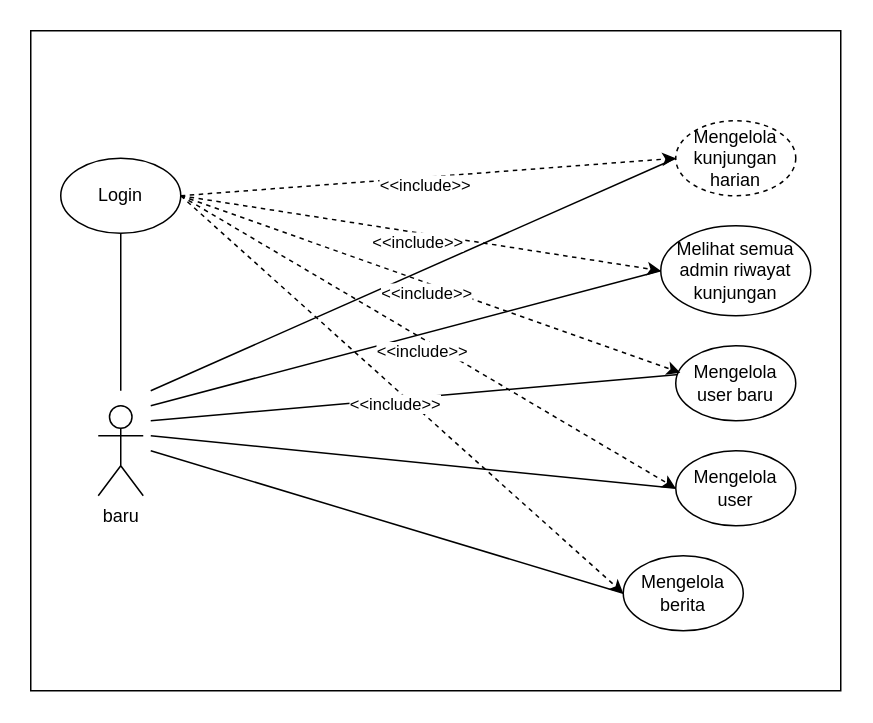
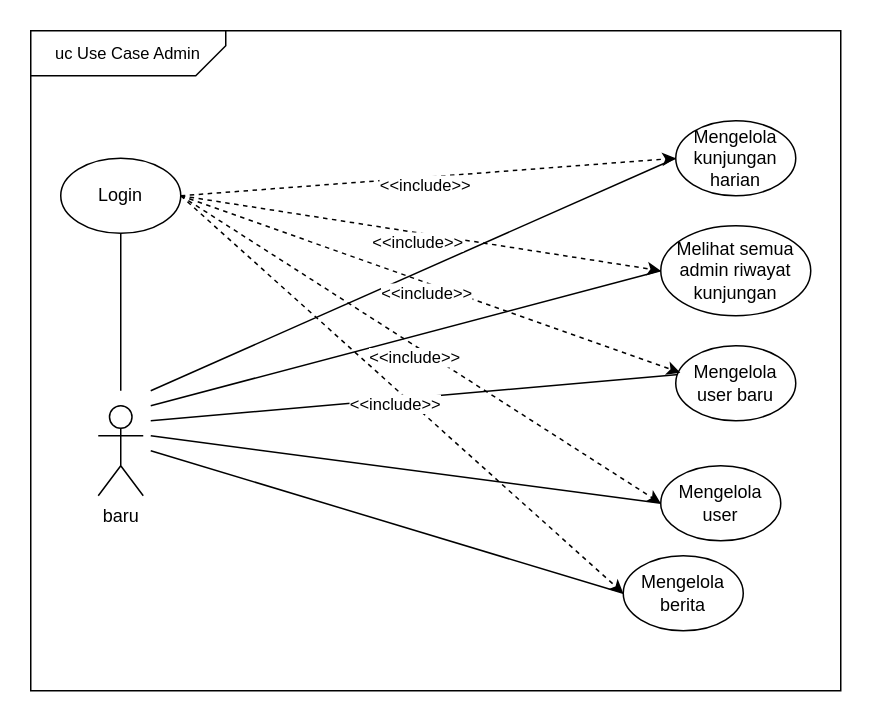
none -> (128, 53)
(736, 158) -> (736, 158)
(736, 488) -> (721, 503)
